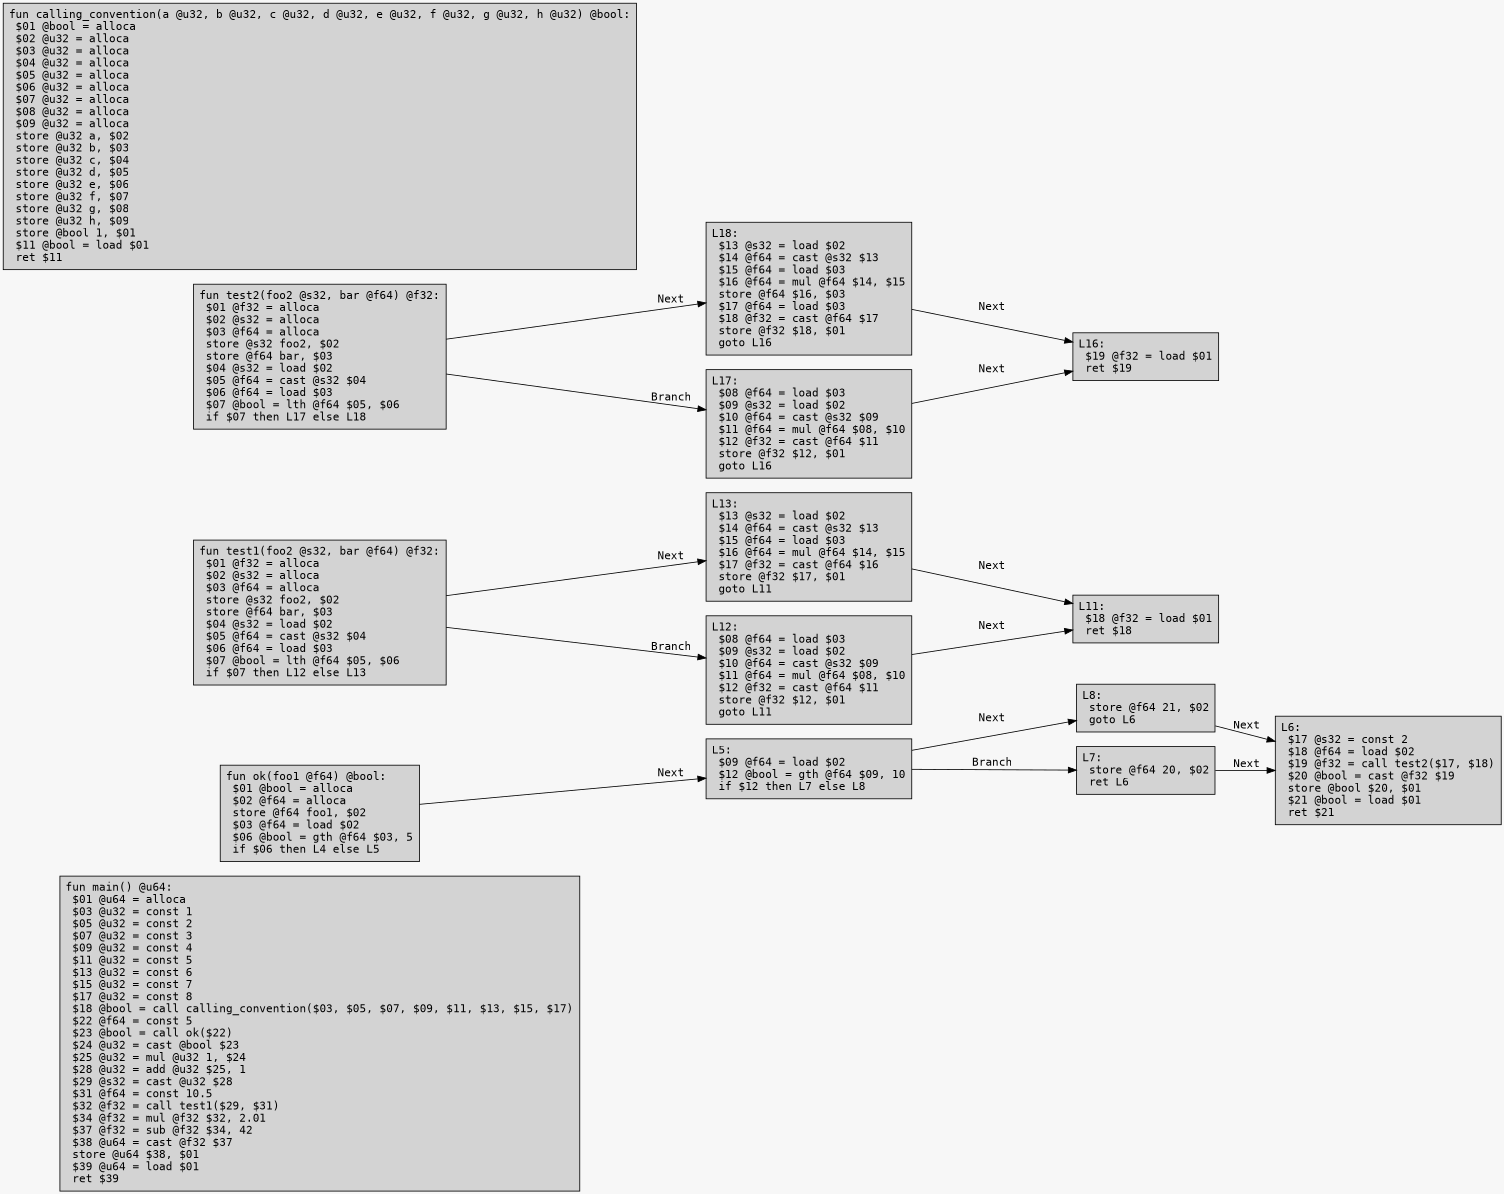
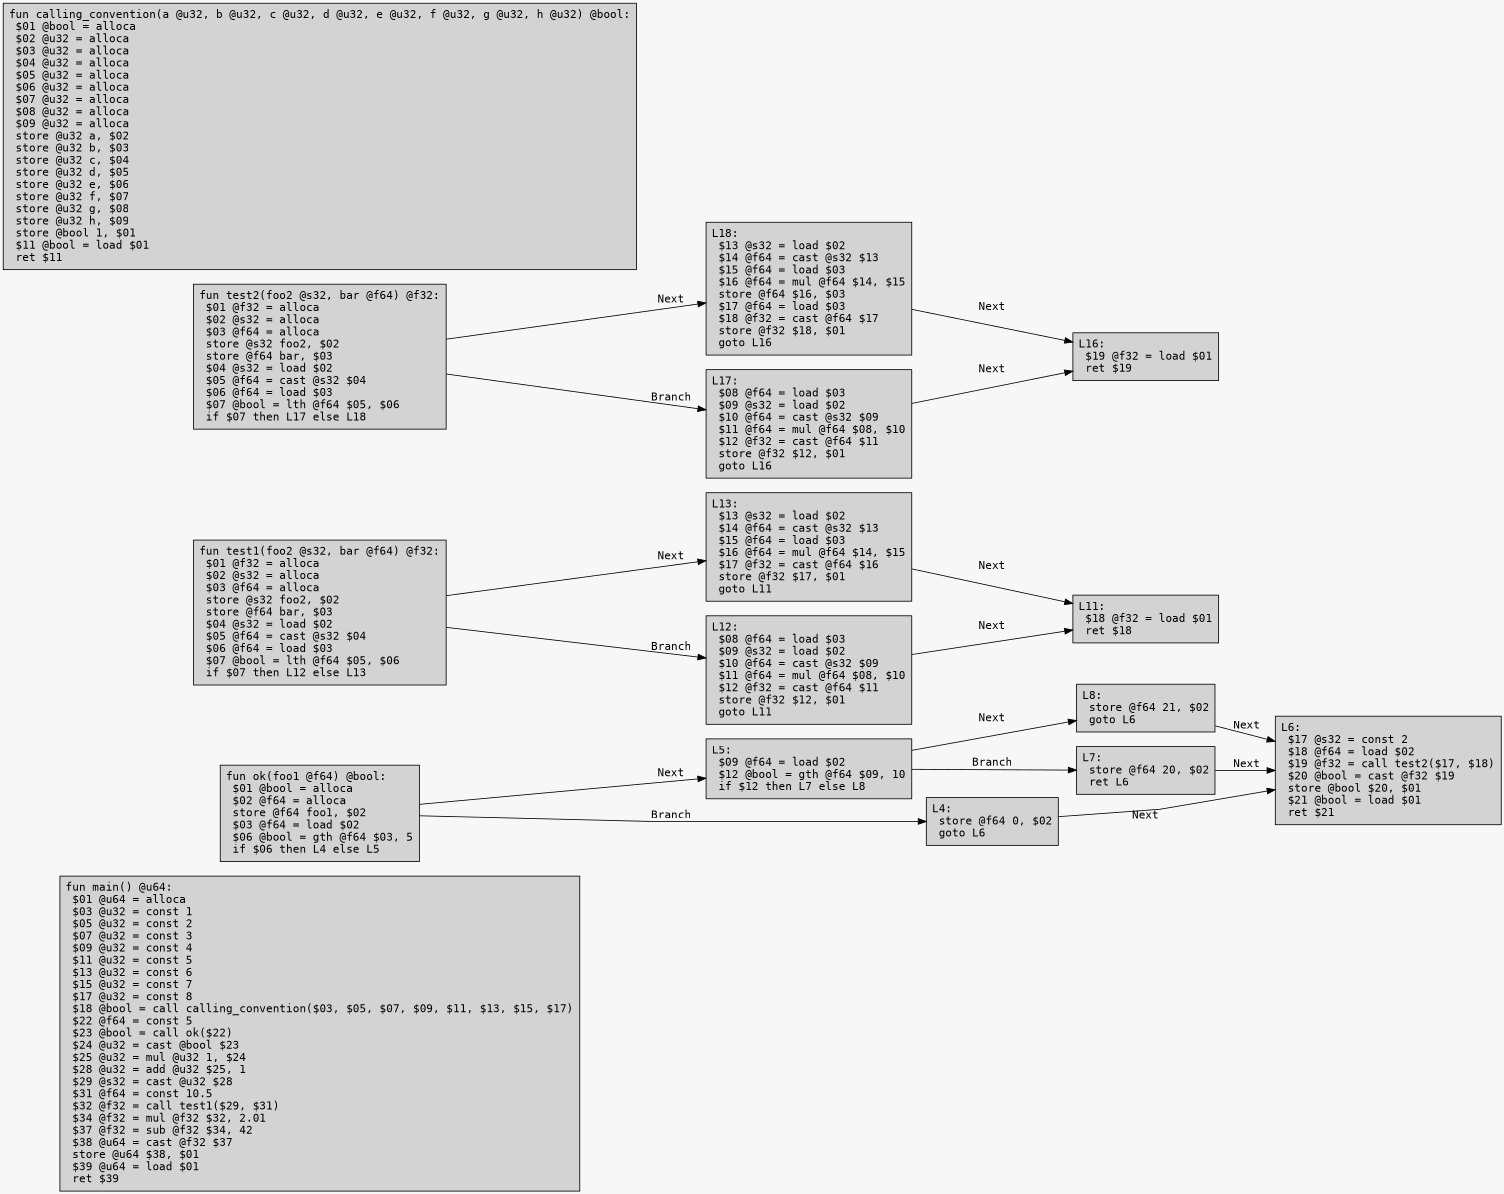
none -> (992, 821)
